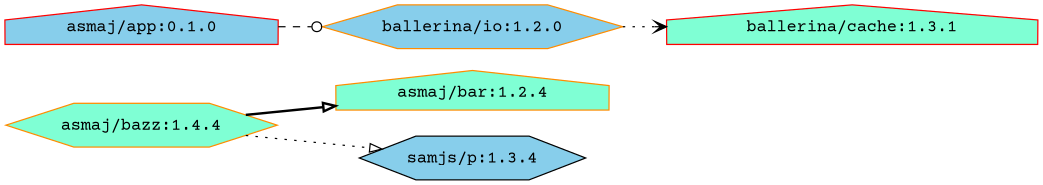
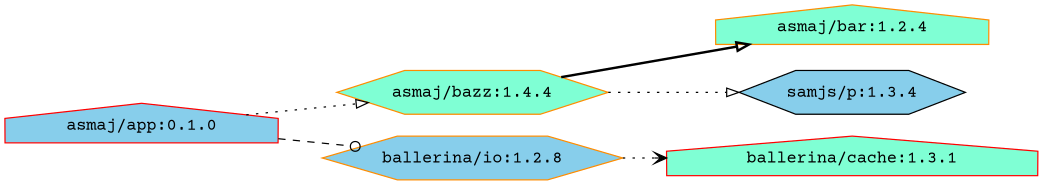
(472, 27) -> (472, 158)
none -> (301, 109)
